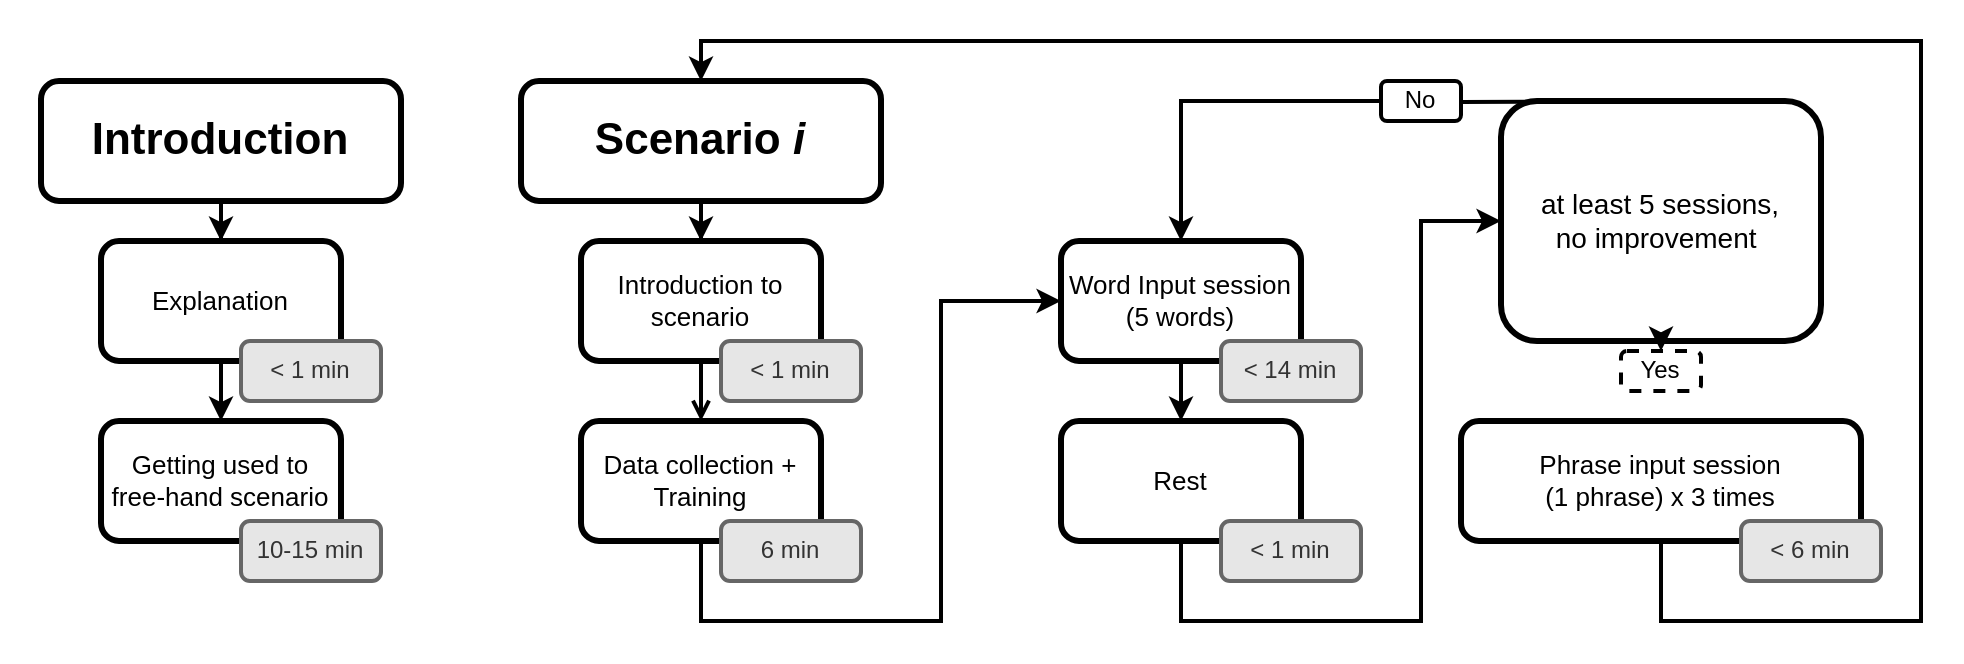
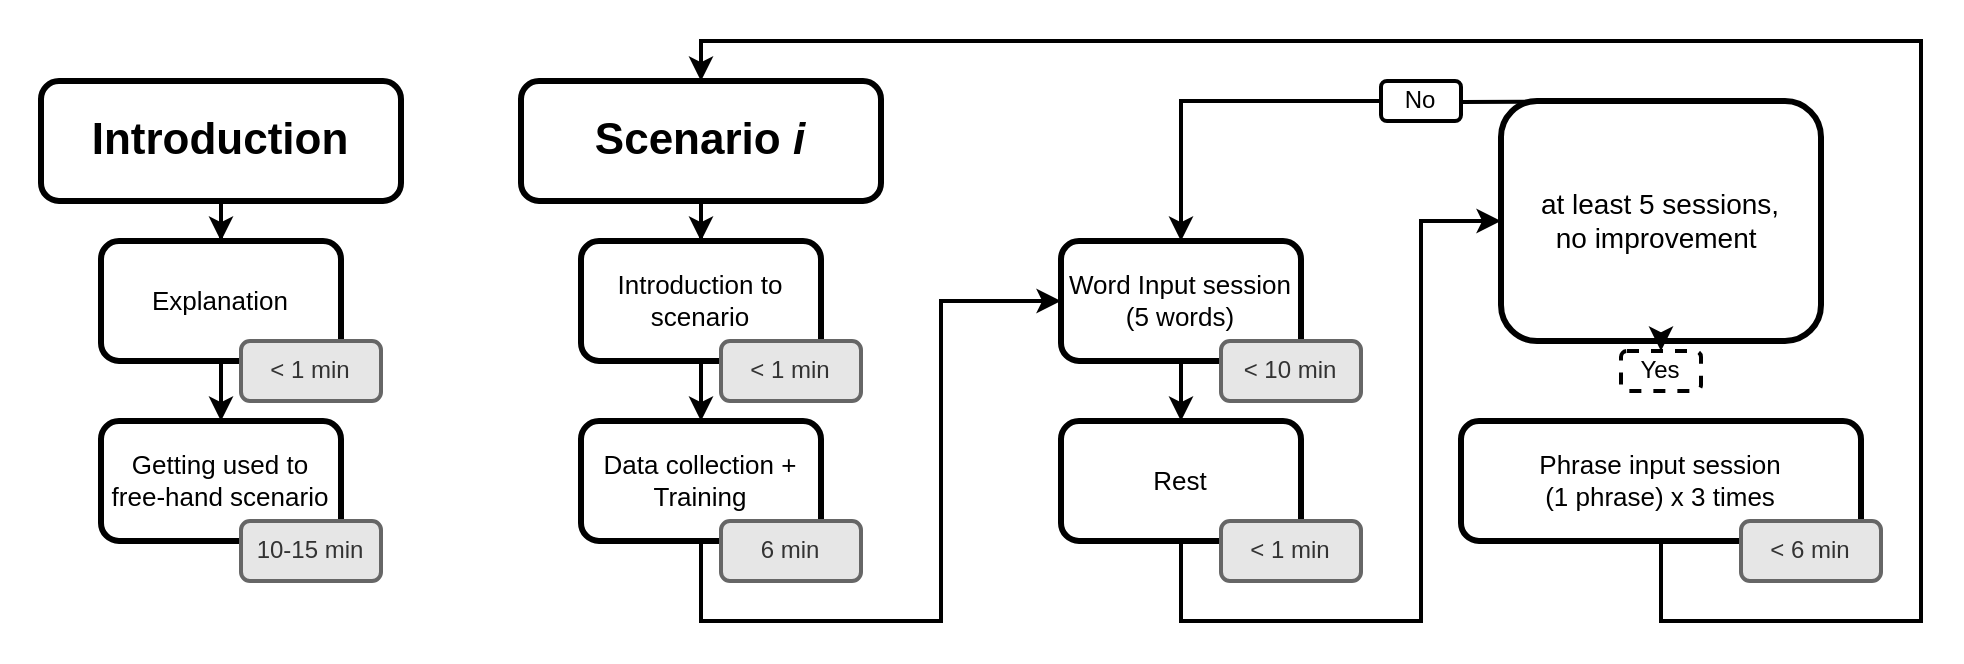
(1291, 371) -> (1291, 371)
(701, 403) -> (701, 401)
